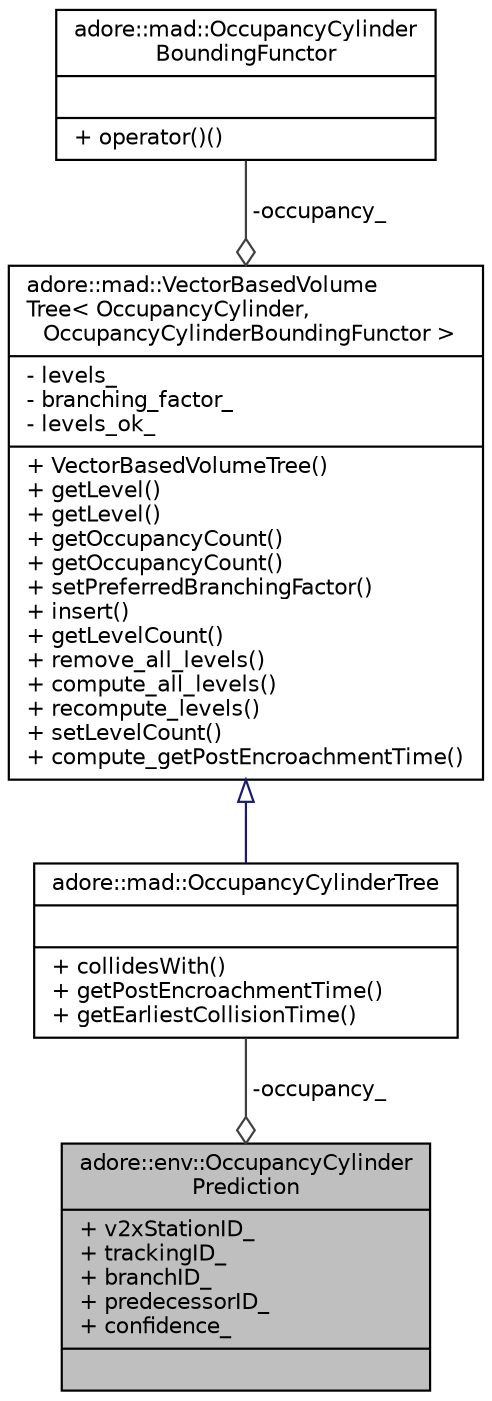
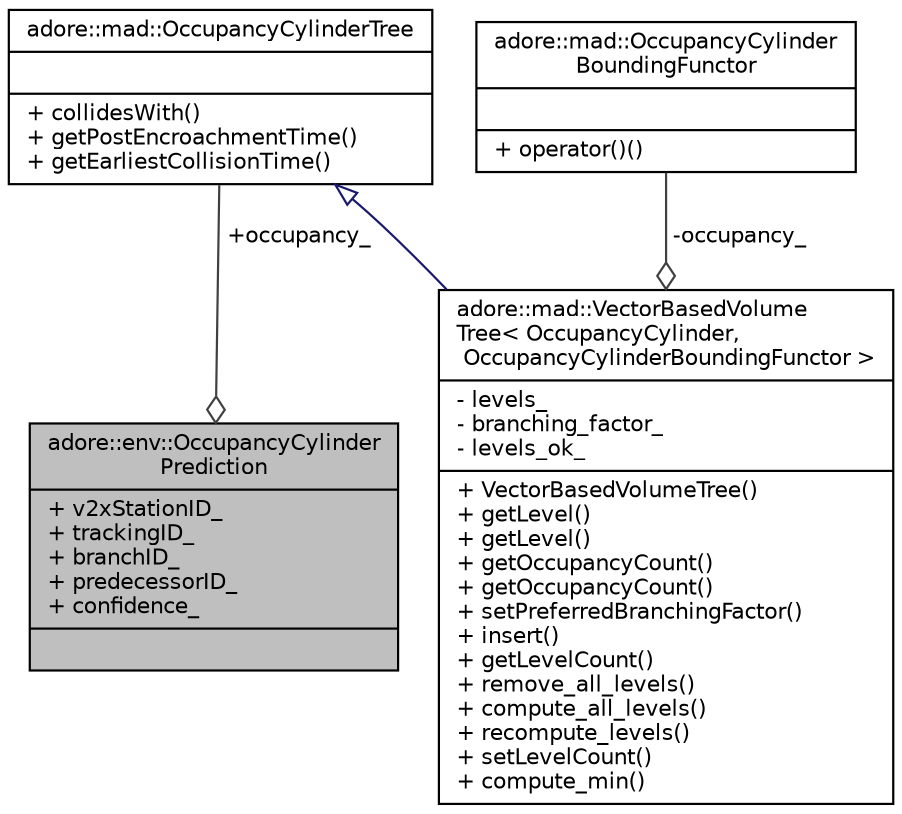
(246, 758) -> (551, 782)
(246, 832) -> (401, 243)
(316, 1091) -> (297, 237)
